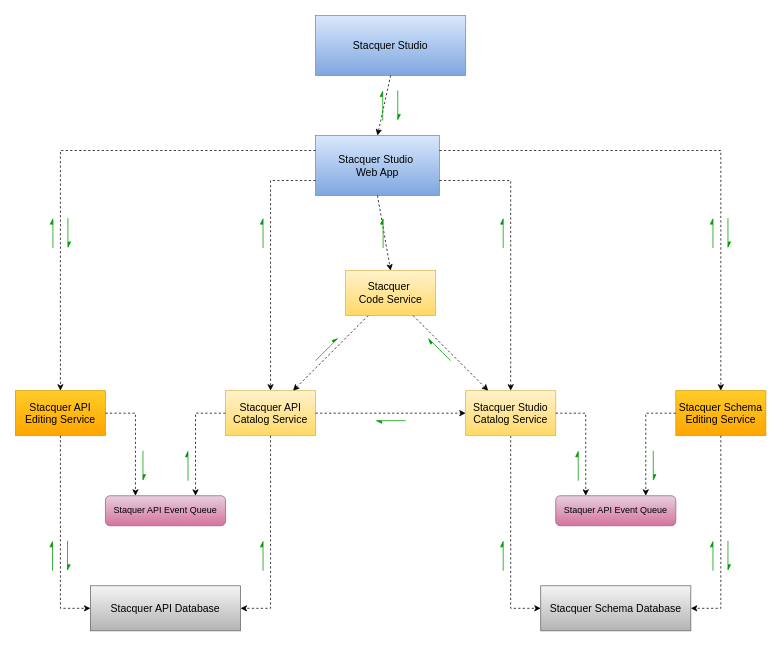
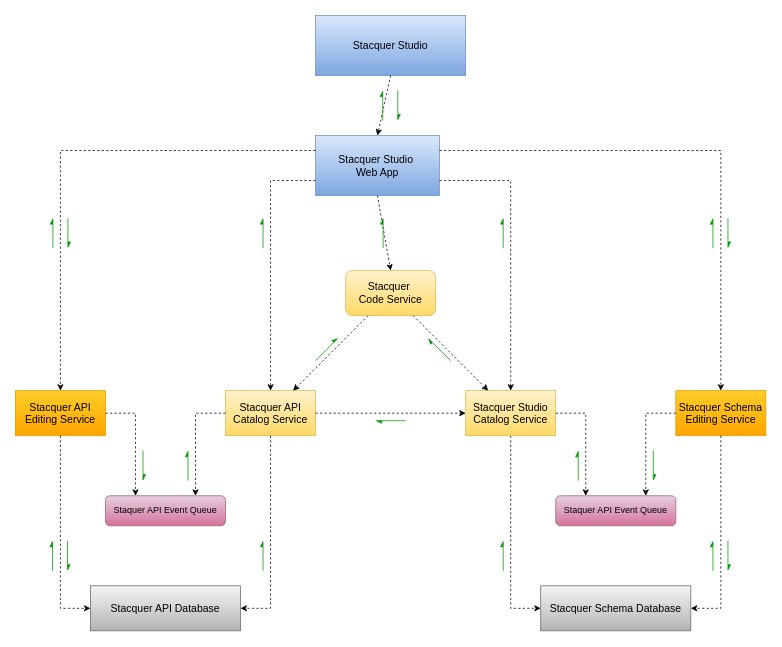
(390, 293) -> (390, 293)
